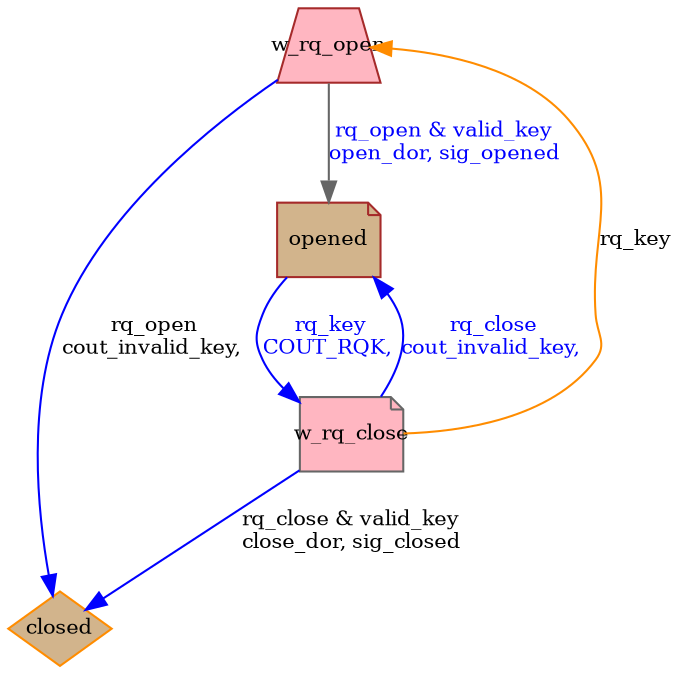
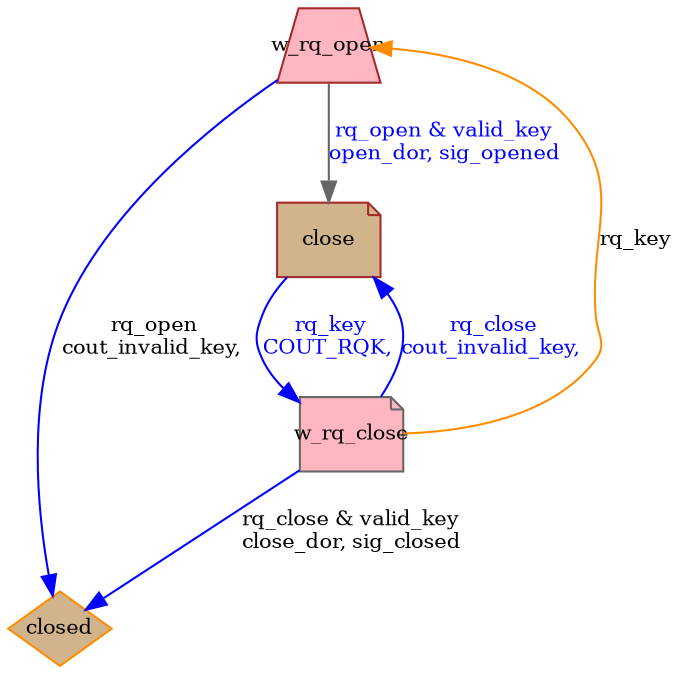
(329, 240) -> (329, 240)
